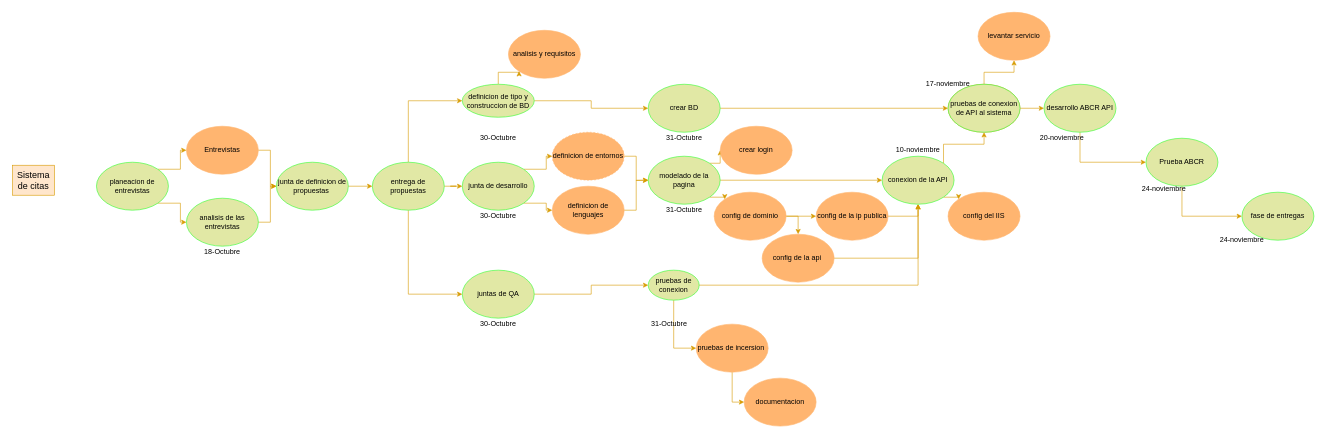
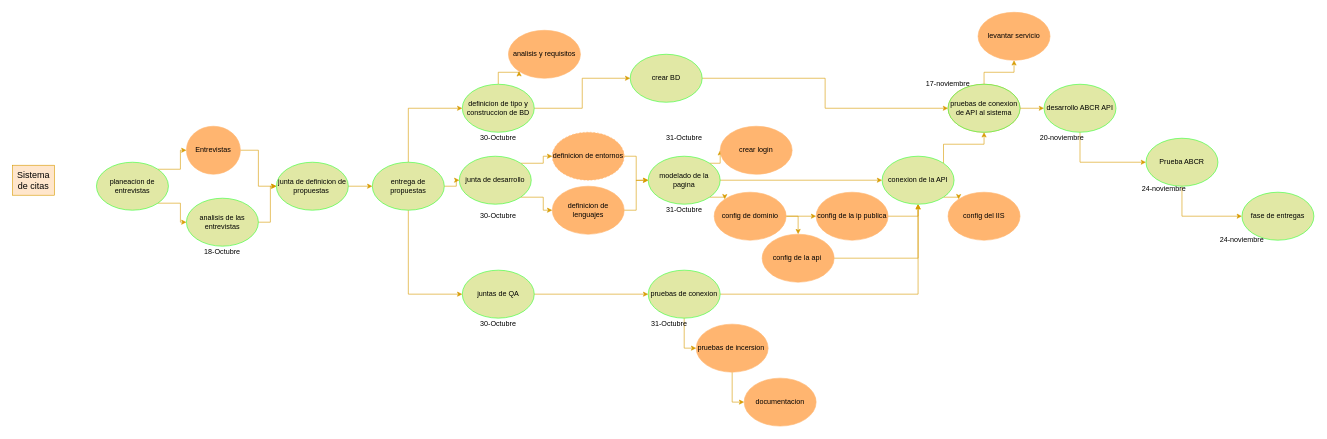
(498, 101) -> (498, 108)
(684, 108) -> (666, 78)
(222, 150) -> (213, 150)
(918, 150) -> none
(498, 186) -> (495, 180)
(674, 285) -> (684, 294)
